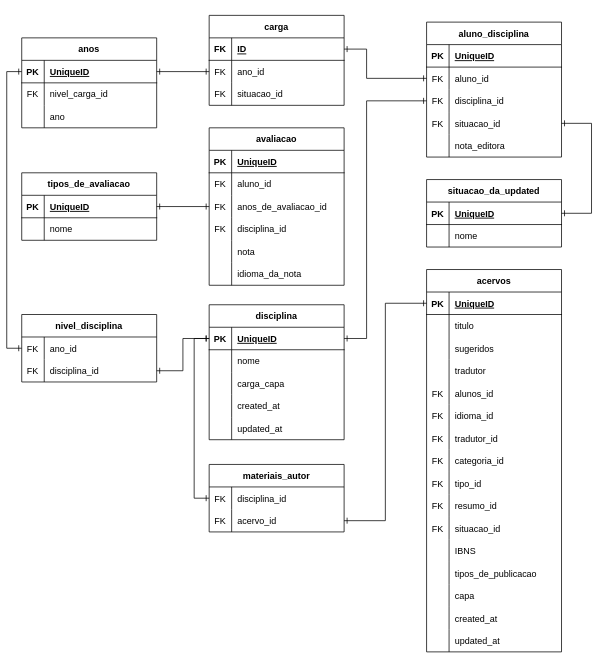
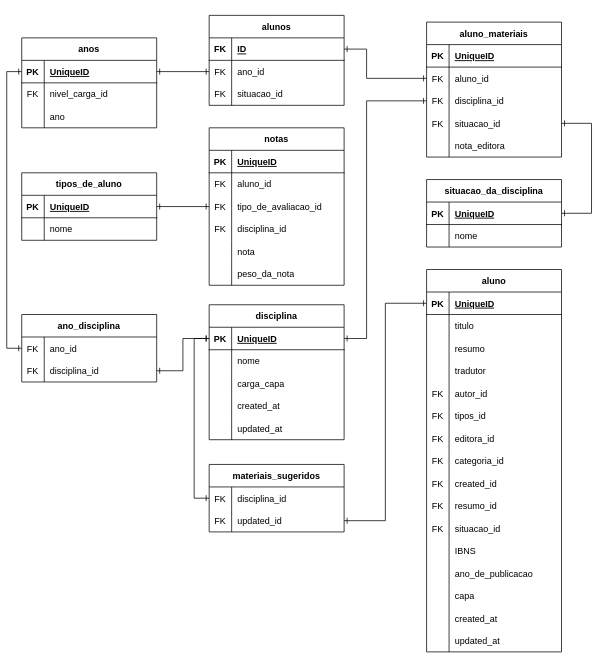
(276, 27) -> (276, 27)
(494, 34) -> (494, 34)
(276, 140) -> (276, 140)
(89, 185) -> (89, 185)
(494, 191) -> (494, 191)
(284, 207) -> (283, 207)
(270, 275) -> (267, 275)
(494, 281) -> (494, 281)
(89, 326) -> (89, 326)
(476, 349) -> (470, 349)
(475, 394) -> (473, 394)
(474, 416) -> (472, 416)
(481, 439) -> (477, 439)
(276, 476) -> (276, 476)
(470, 484) -> (479, 484)
(259, 521) -> (261, 521)
(499, 574) -> (495, 574)
